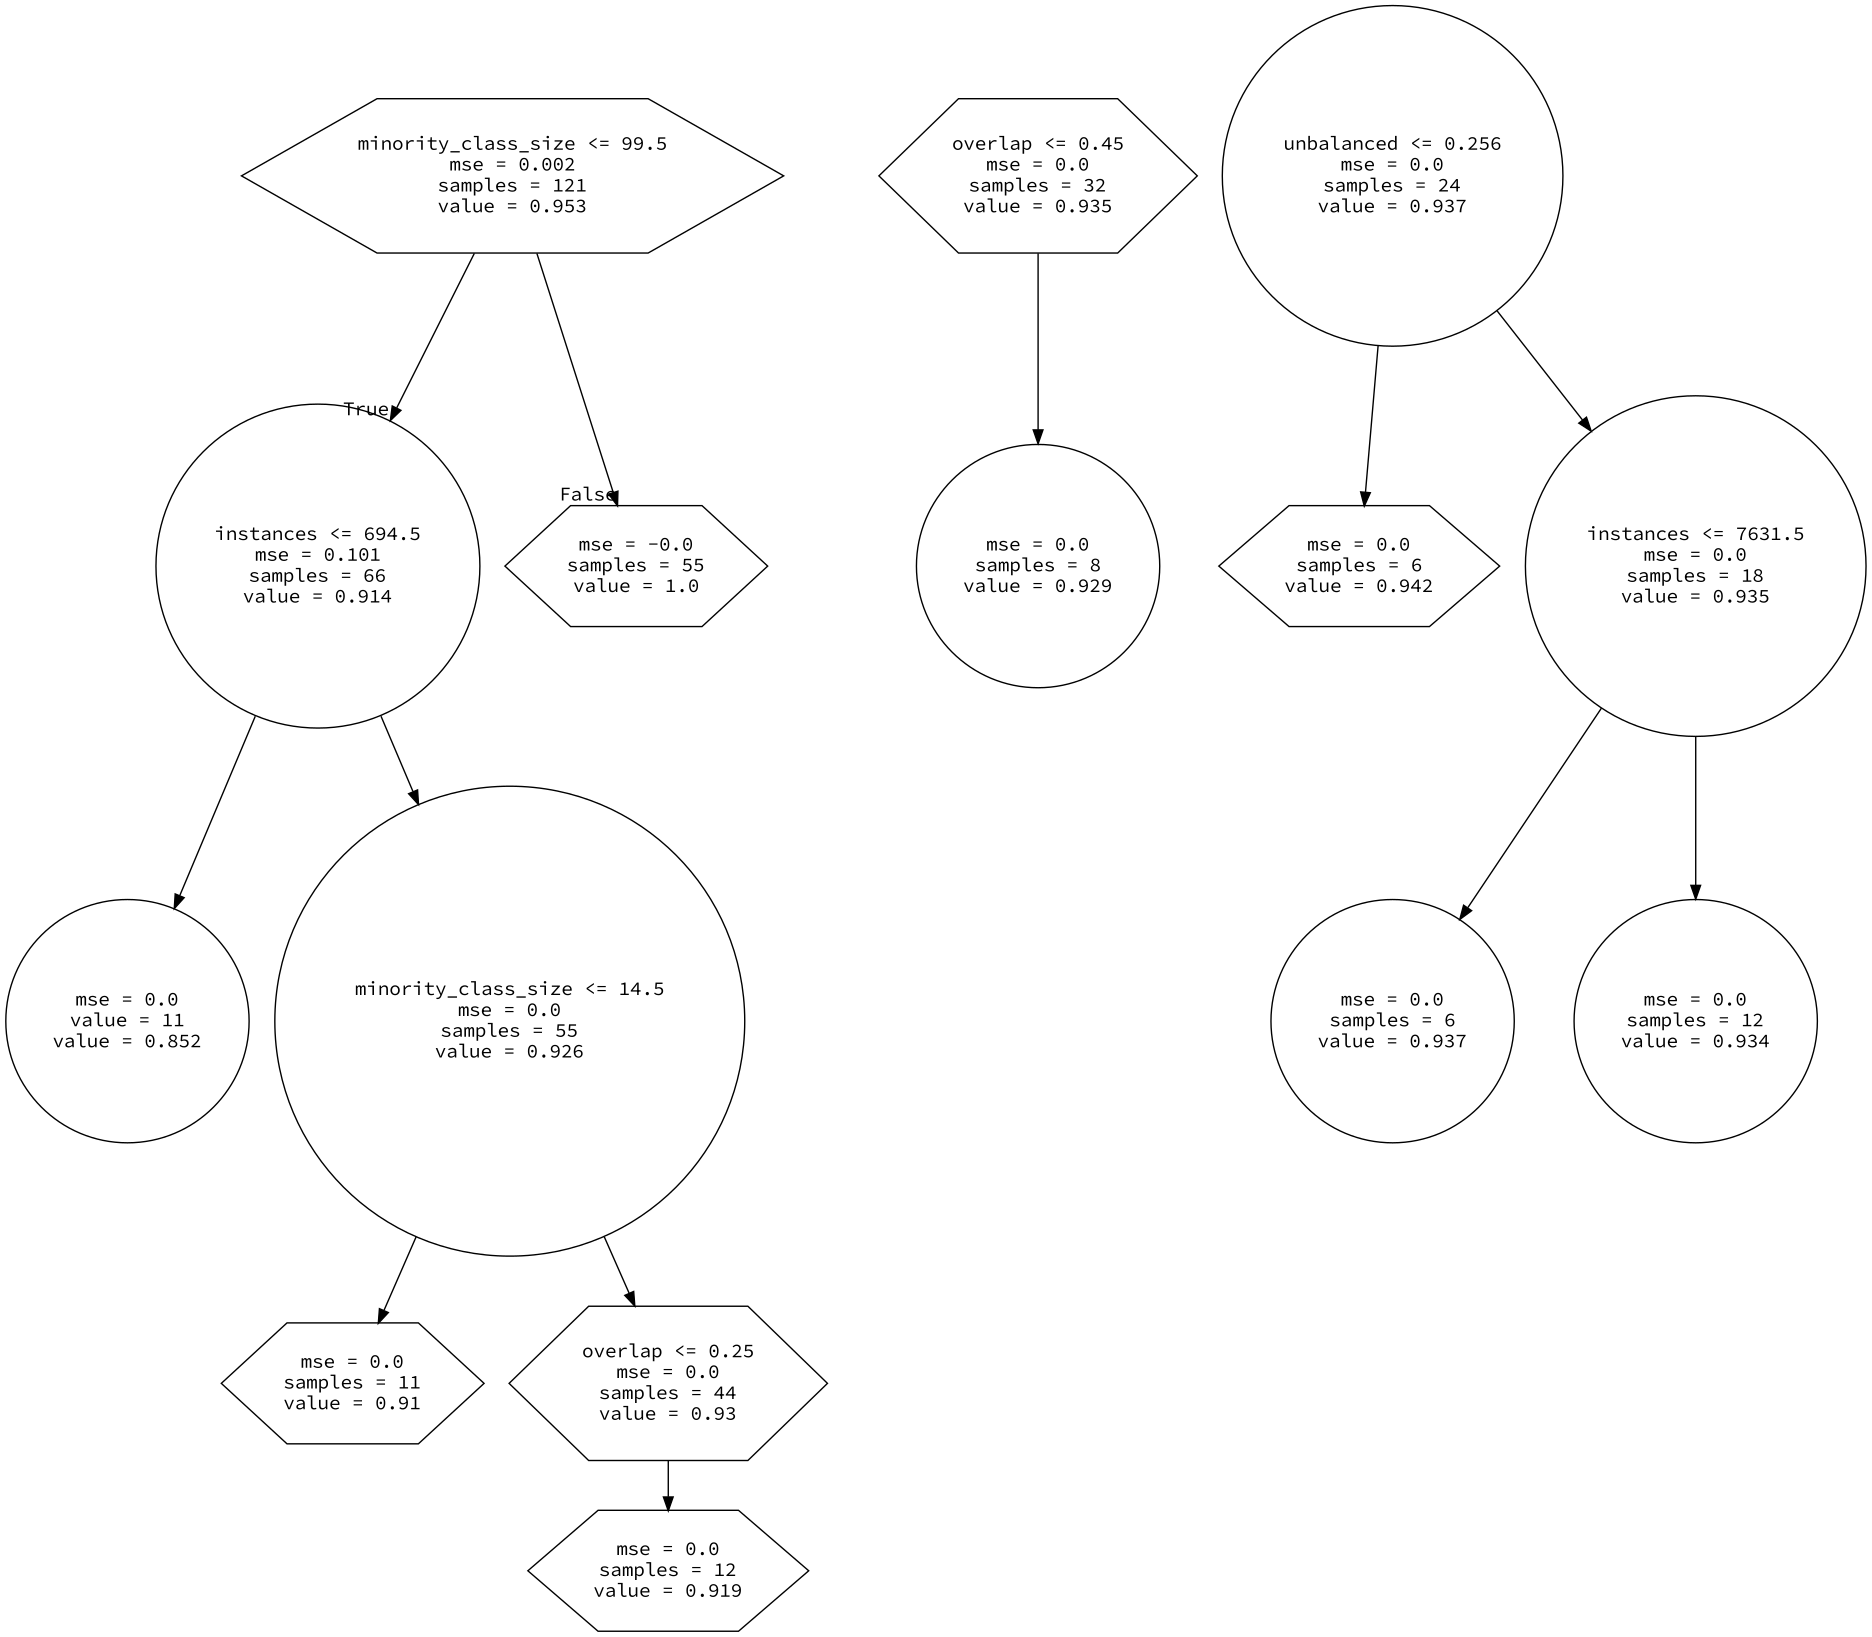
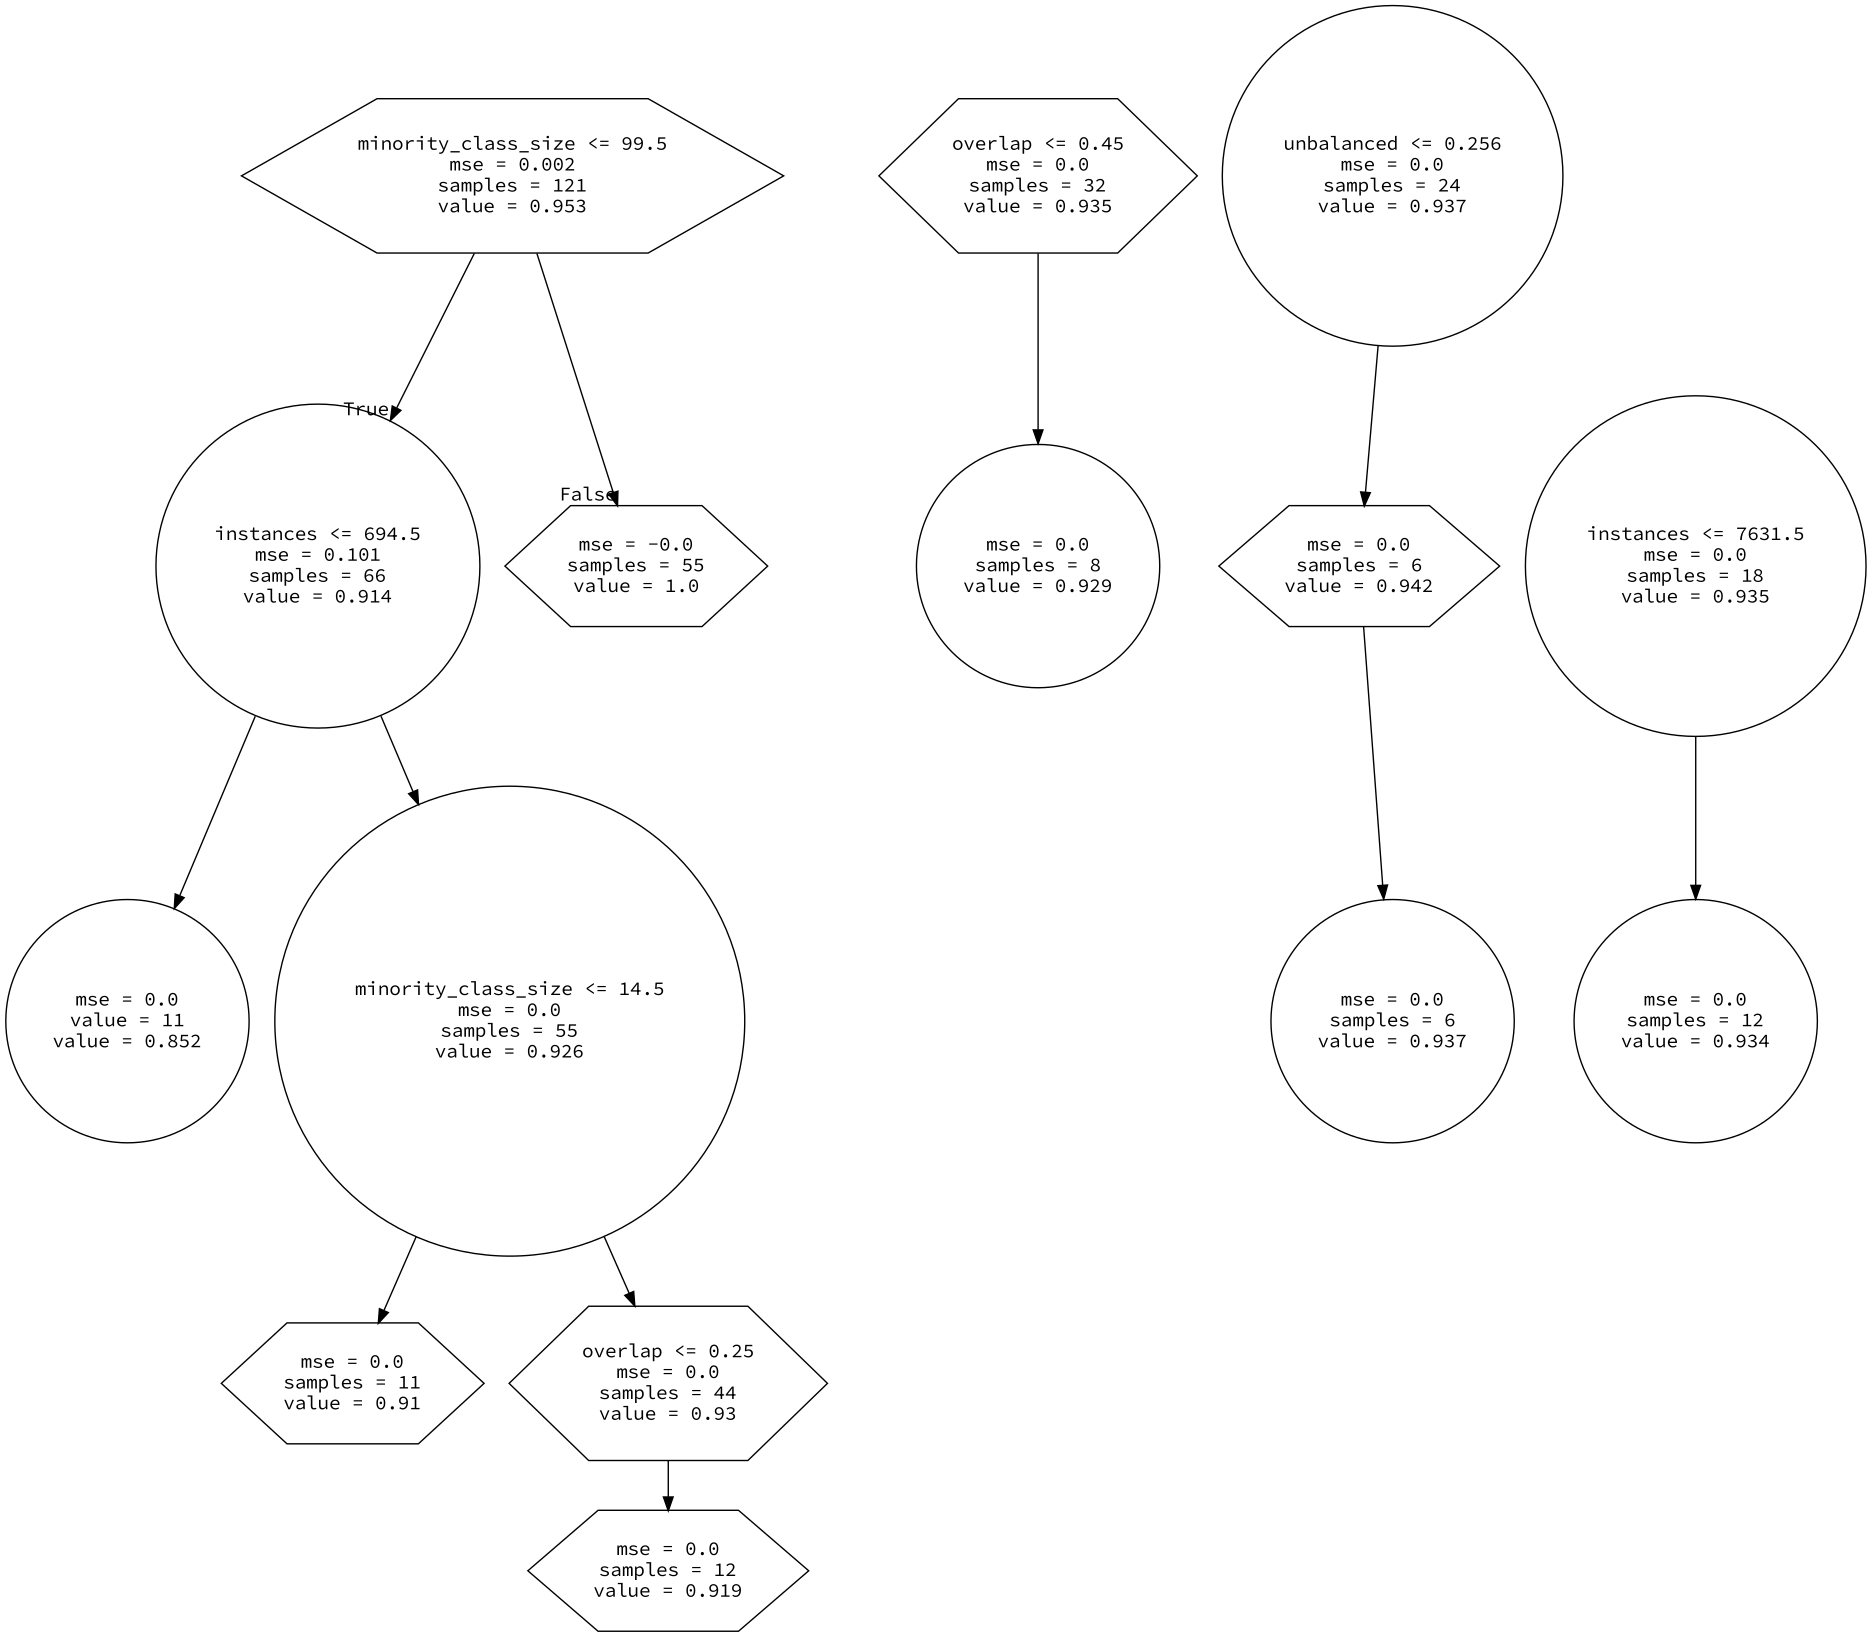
(1540, 365) -> none
(1535, 808) -> (1373, 756)
